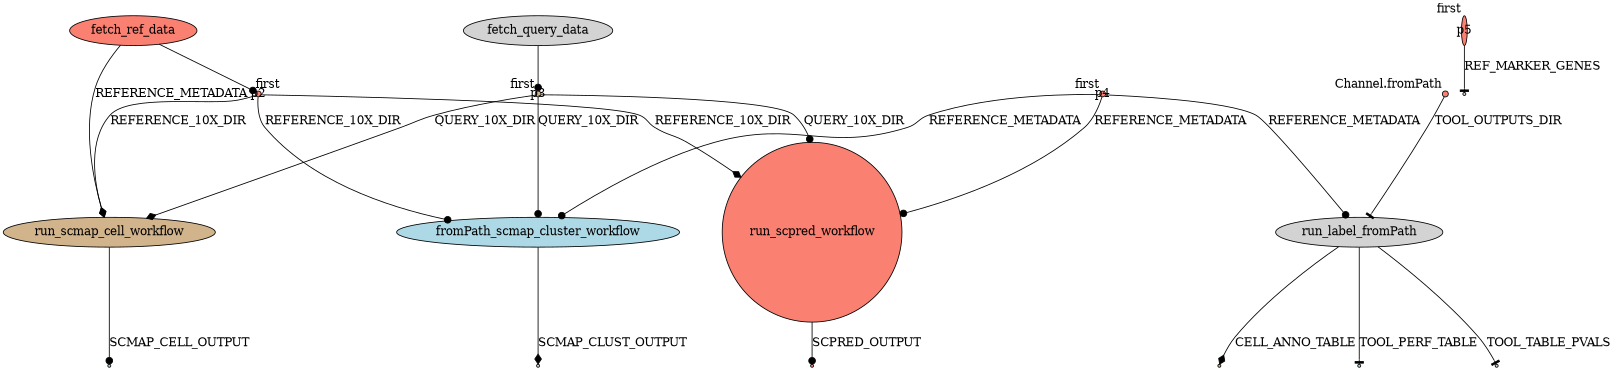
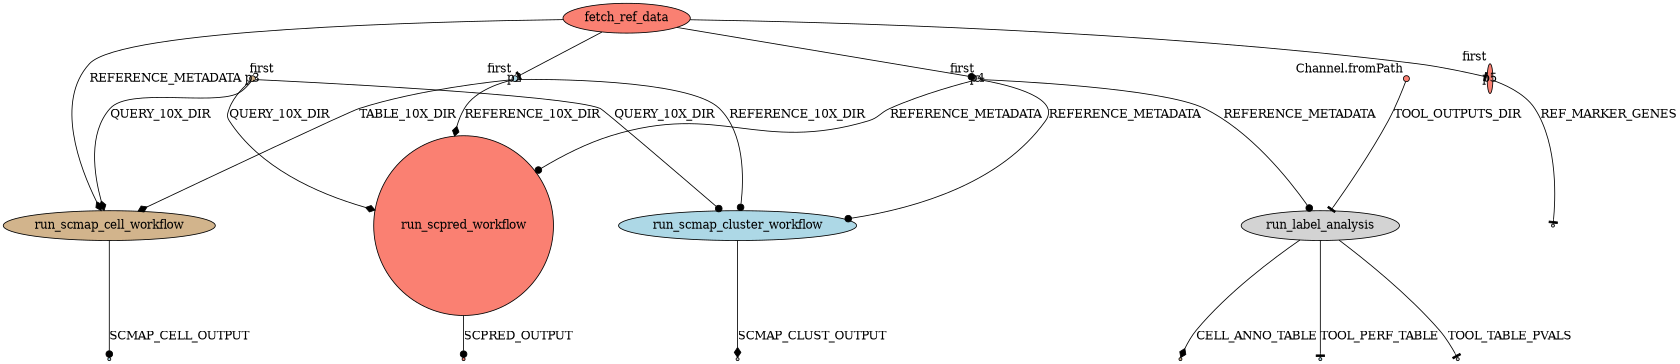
(538, 31) -> none
none -> (1088, 35)
none -> (822, 52)
(205, 67) -> (562, 53)
(258, 94) -> (515, 79)
(1103, 94) -> (978, 79)
(681, 99) -> (270, 162)
(178, 121) -> (408, 115)
(538, 232) -> (738, 226)
(1359, 232) -> (1320, 226)
